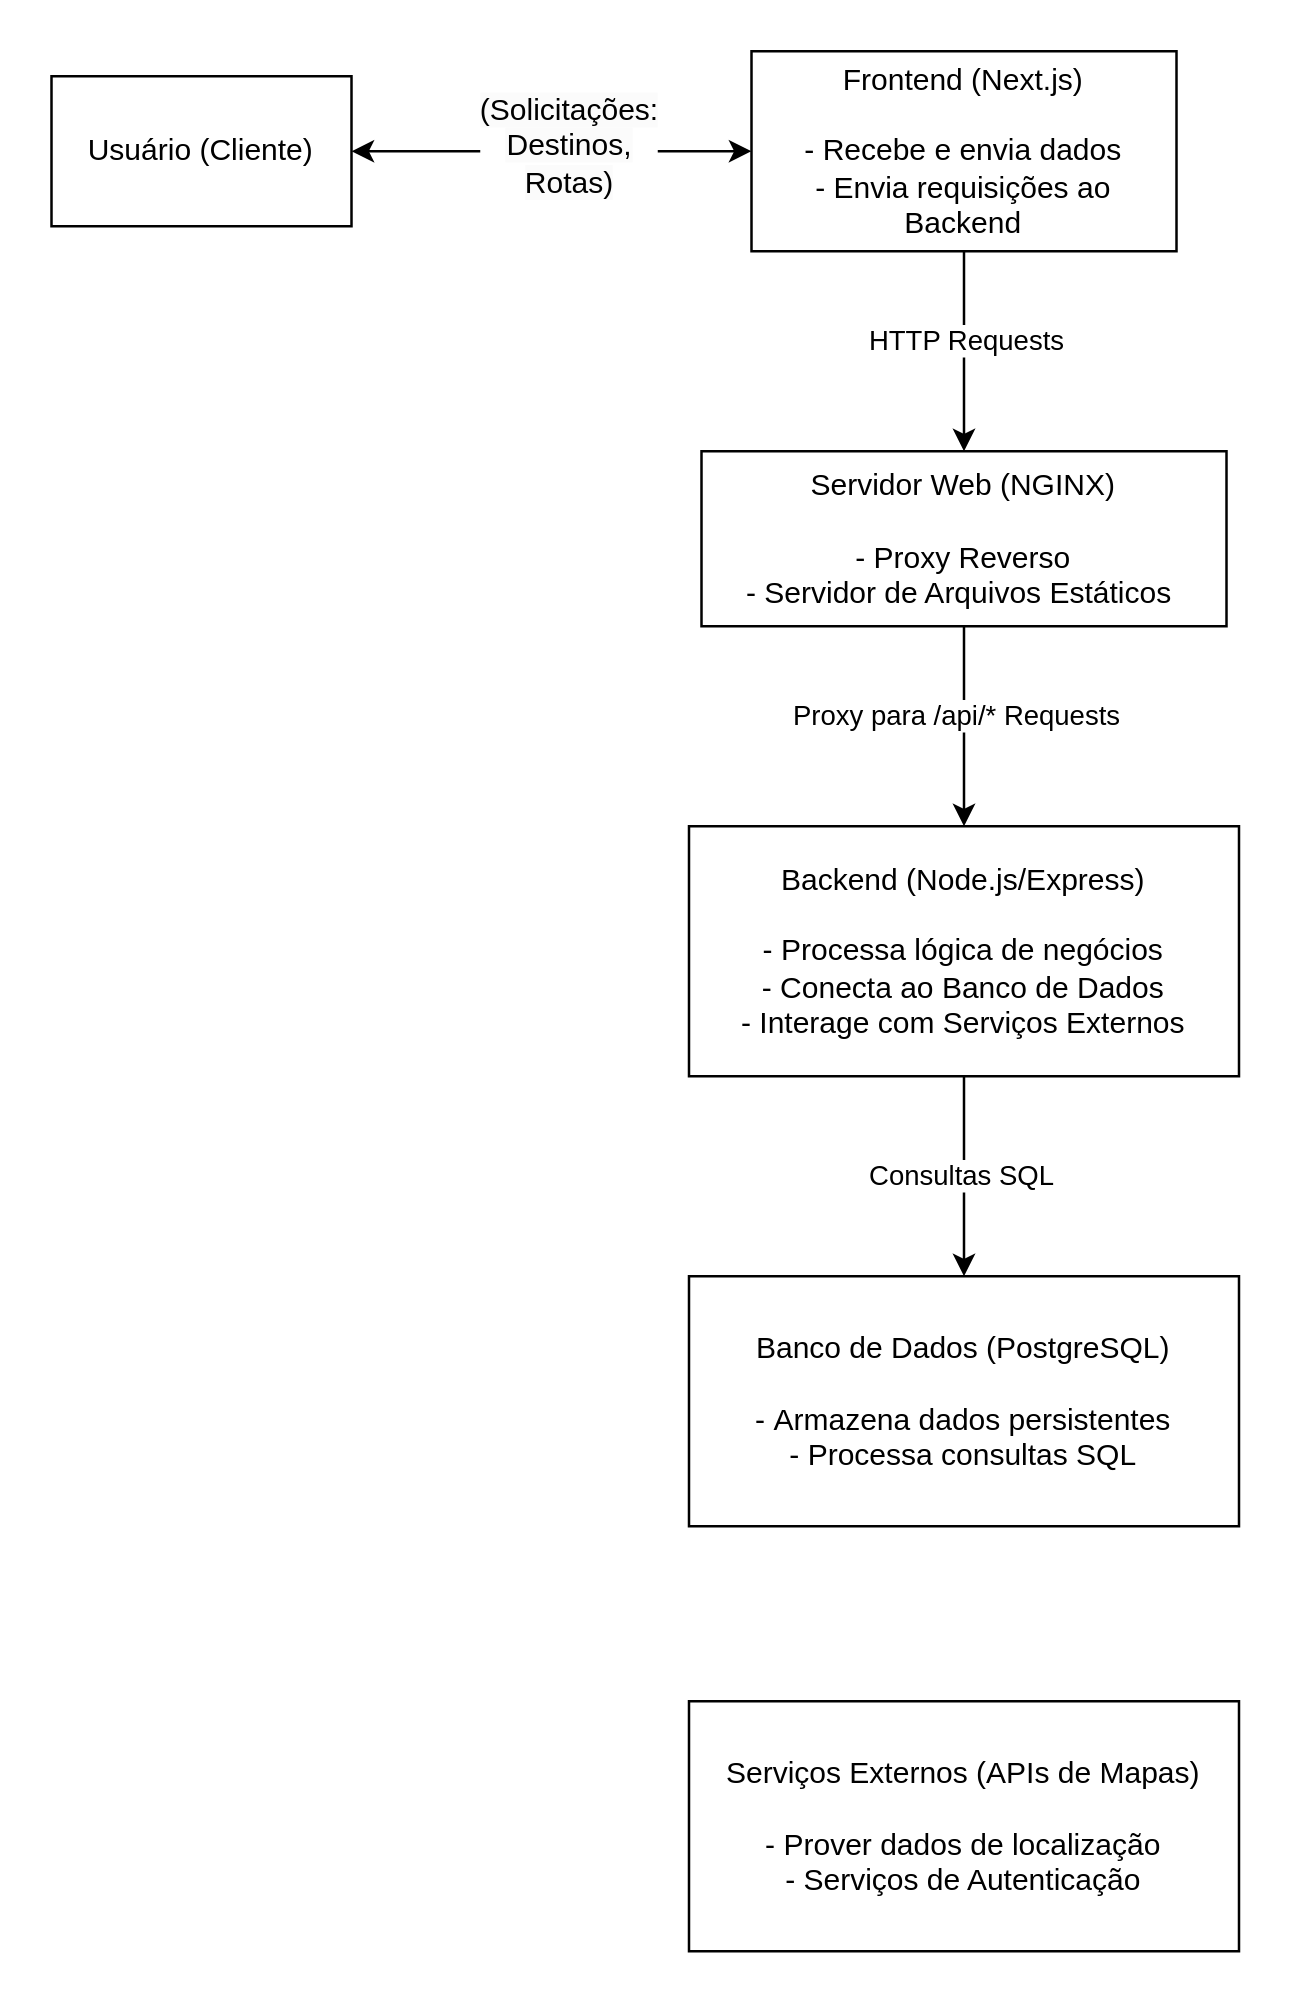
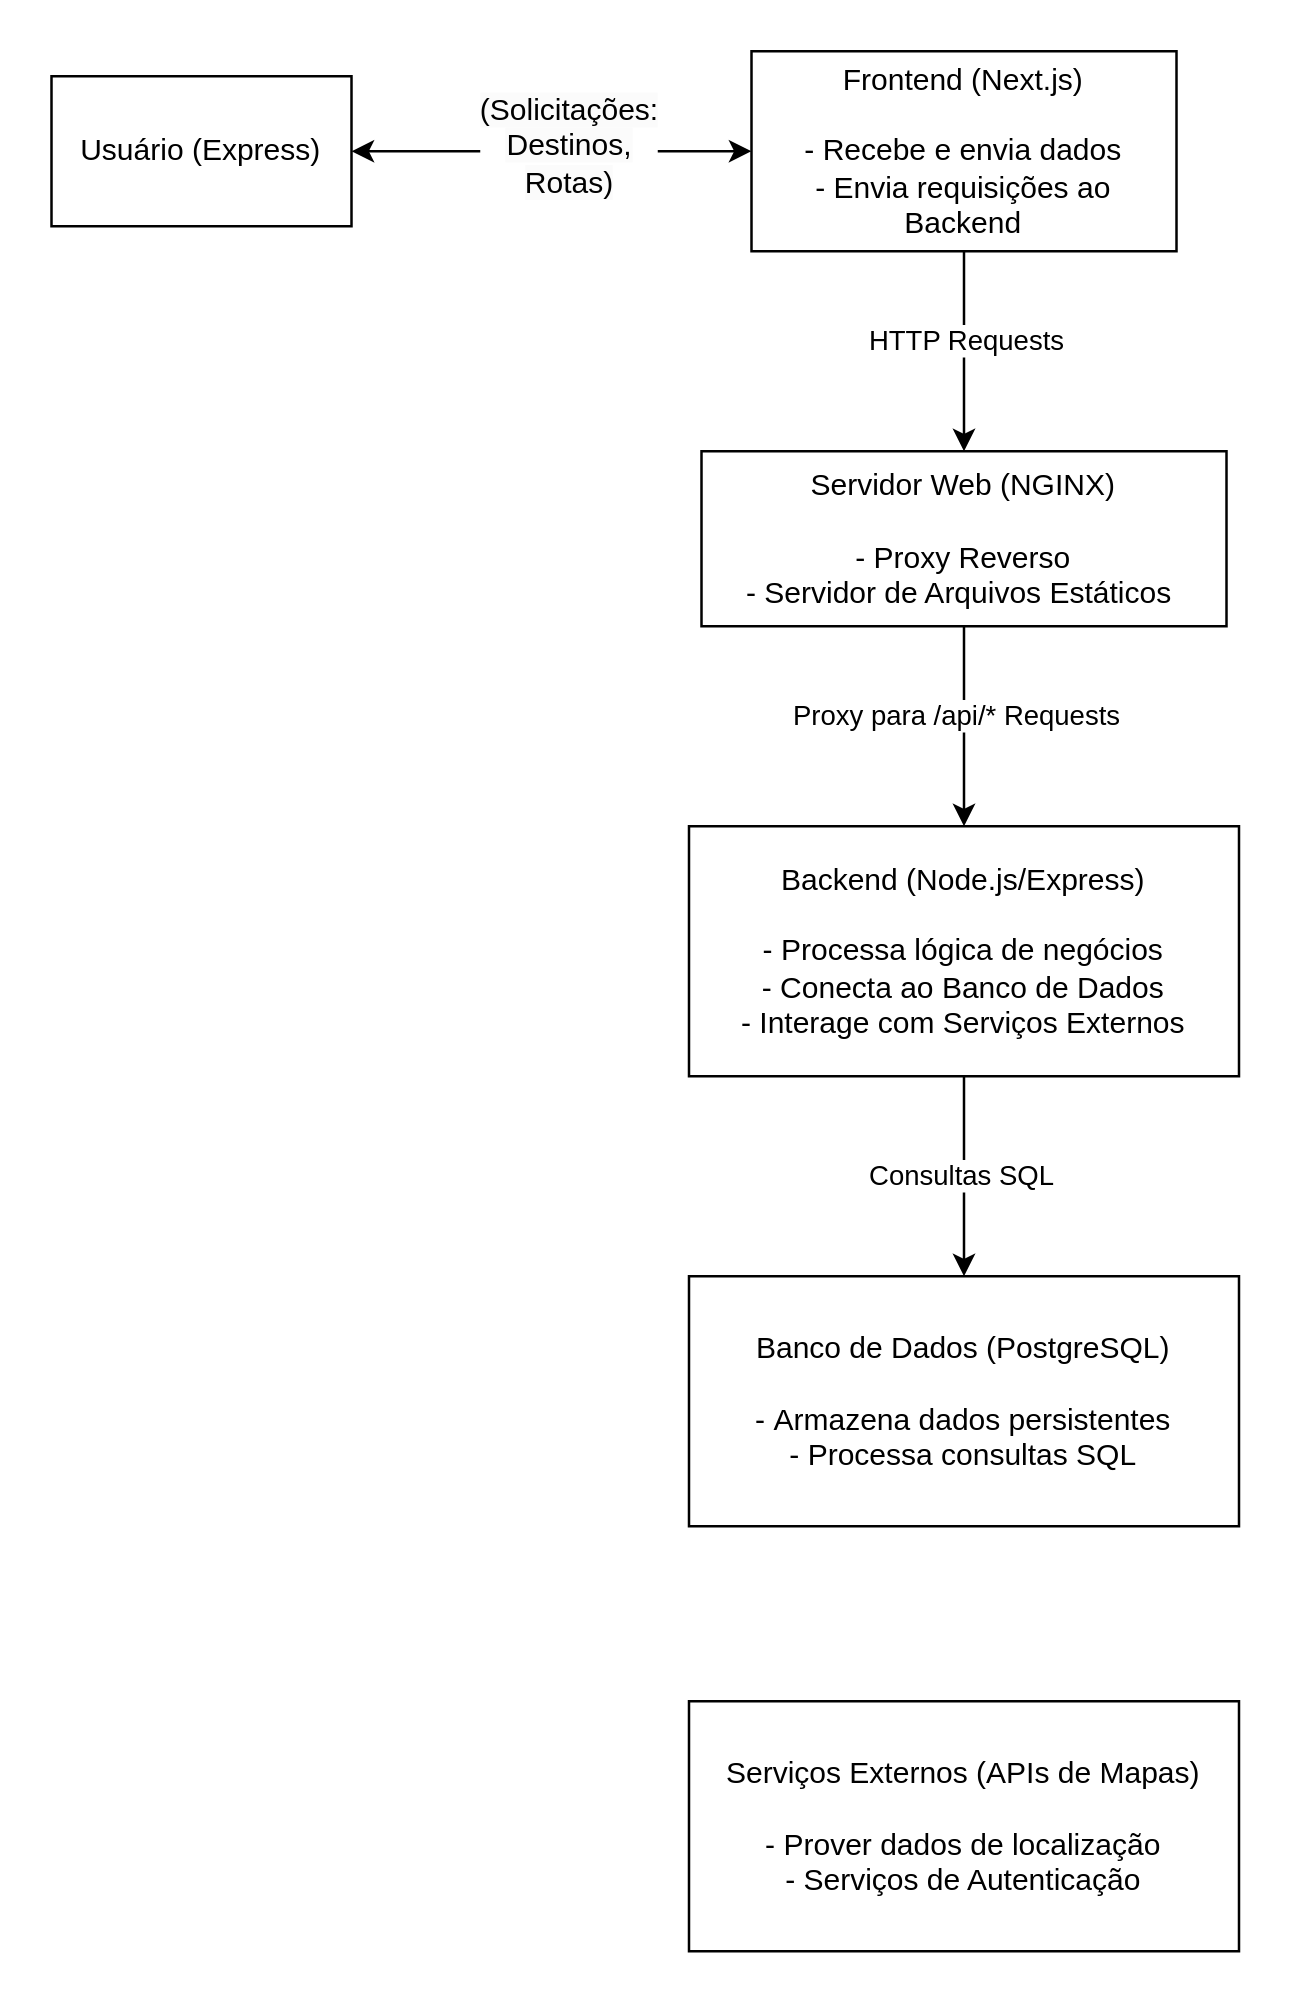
(201, 151) -> (201, 151)
